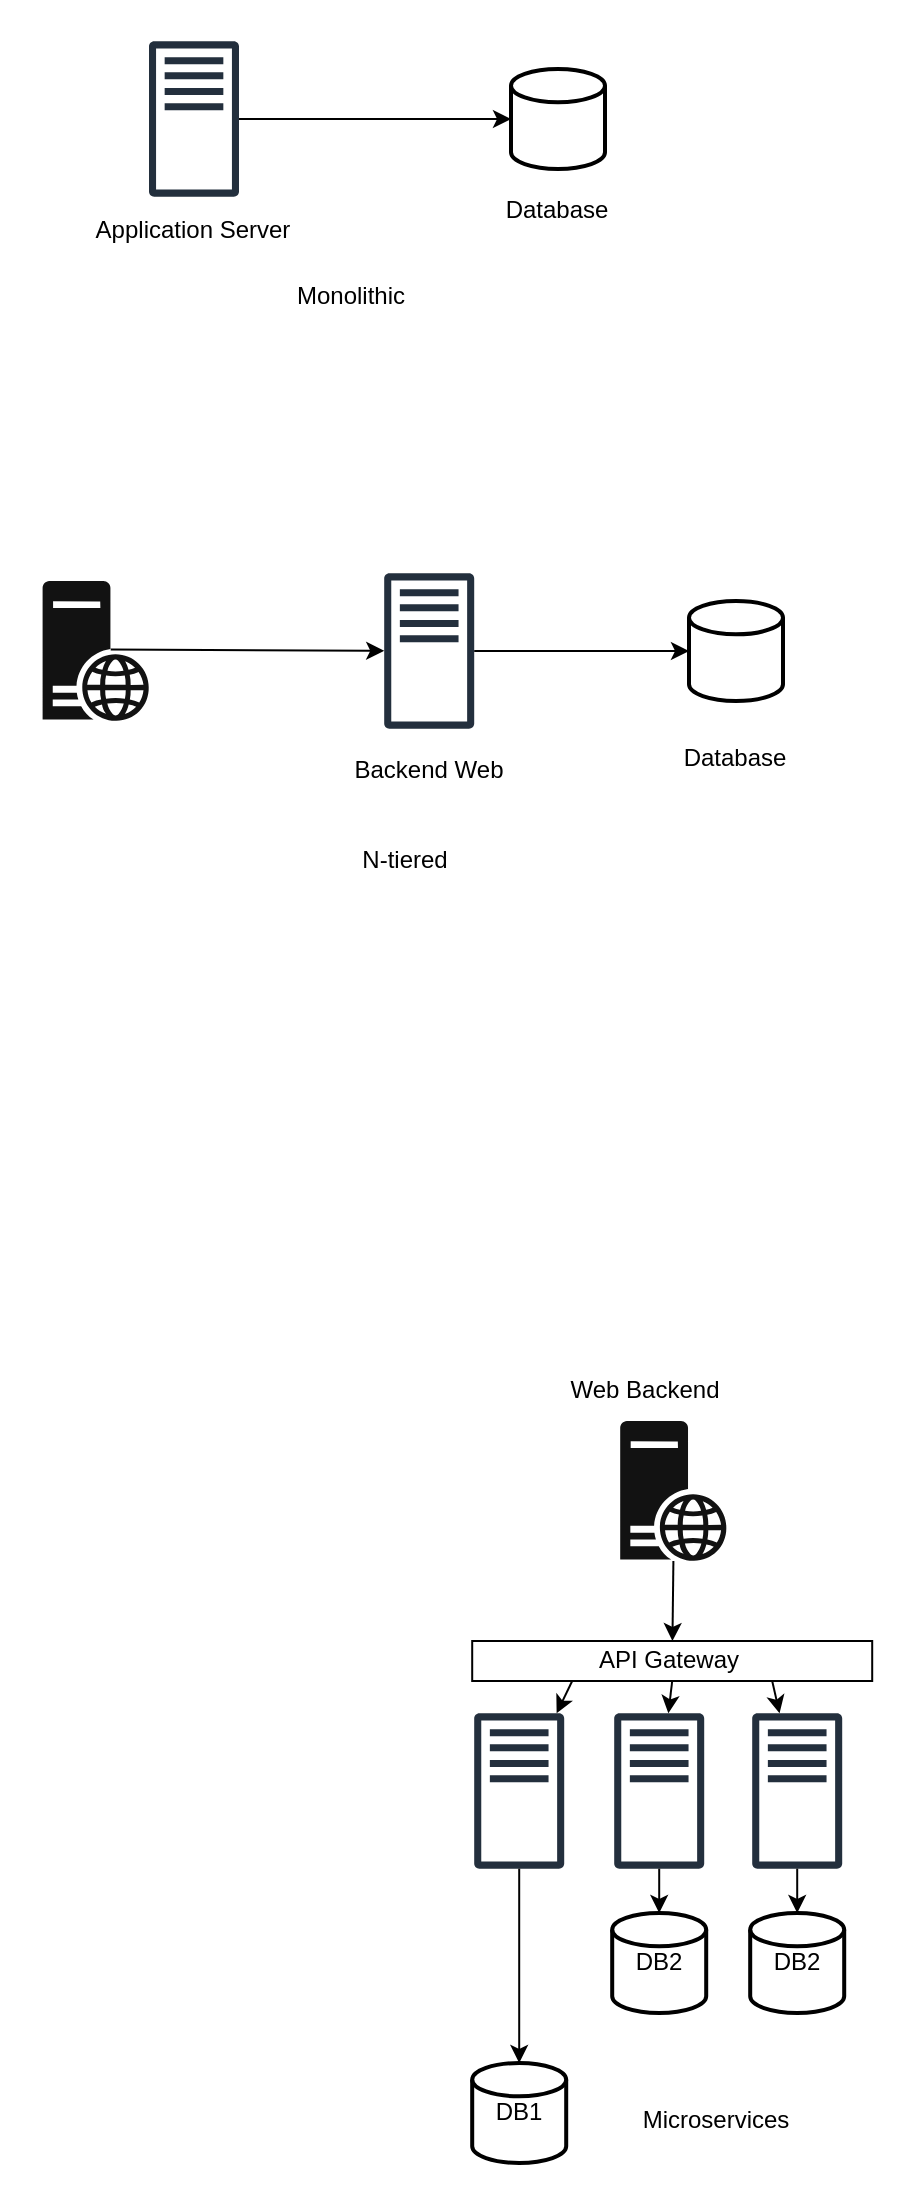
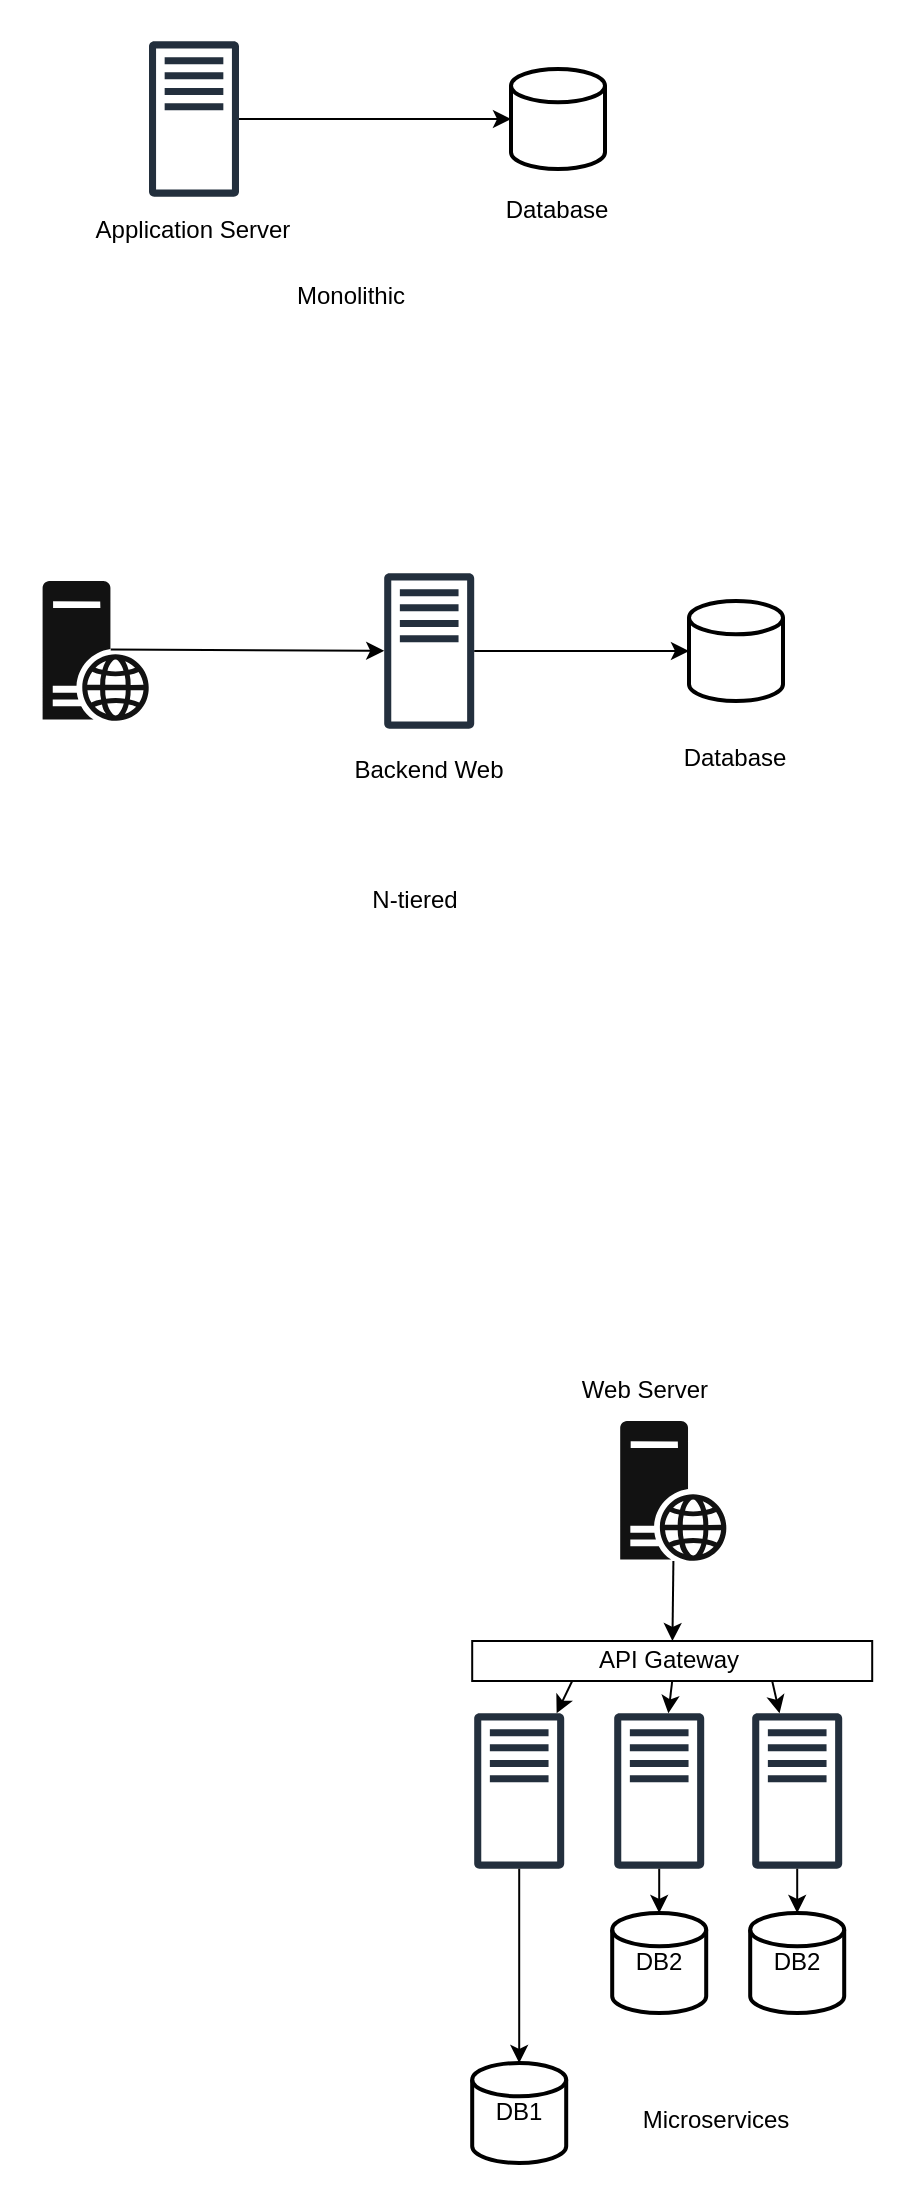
(406, 861) -> (416, 901)
(646, 1391) -> (646, 1391)
